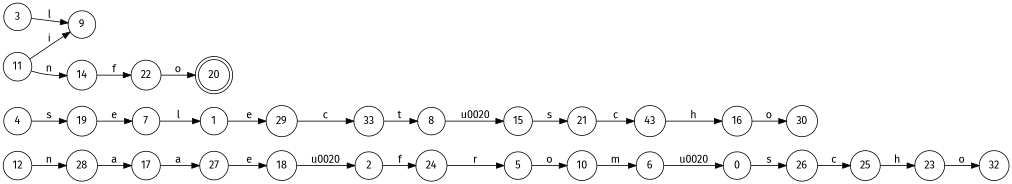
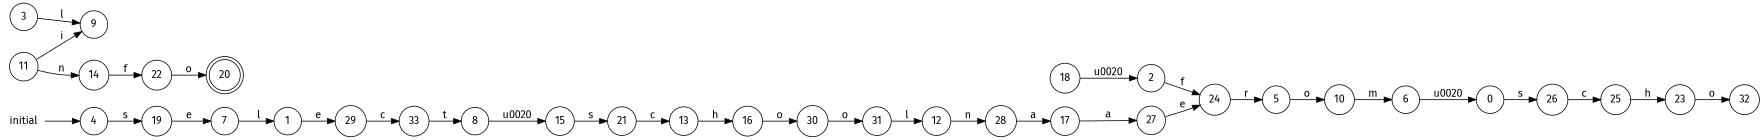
none -> (24, 121)
(650, 121) -> (684, 121)
none -> (877, 121)
(244, 166) -> (1179, 112)
